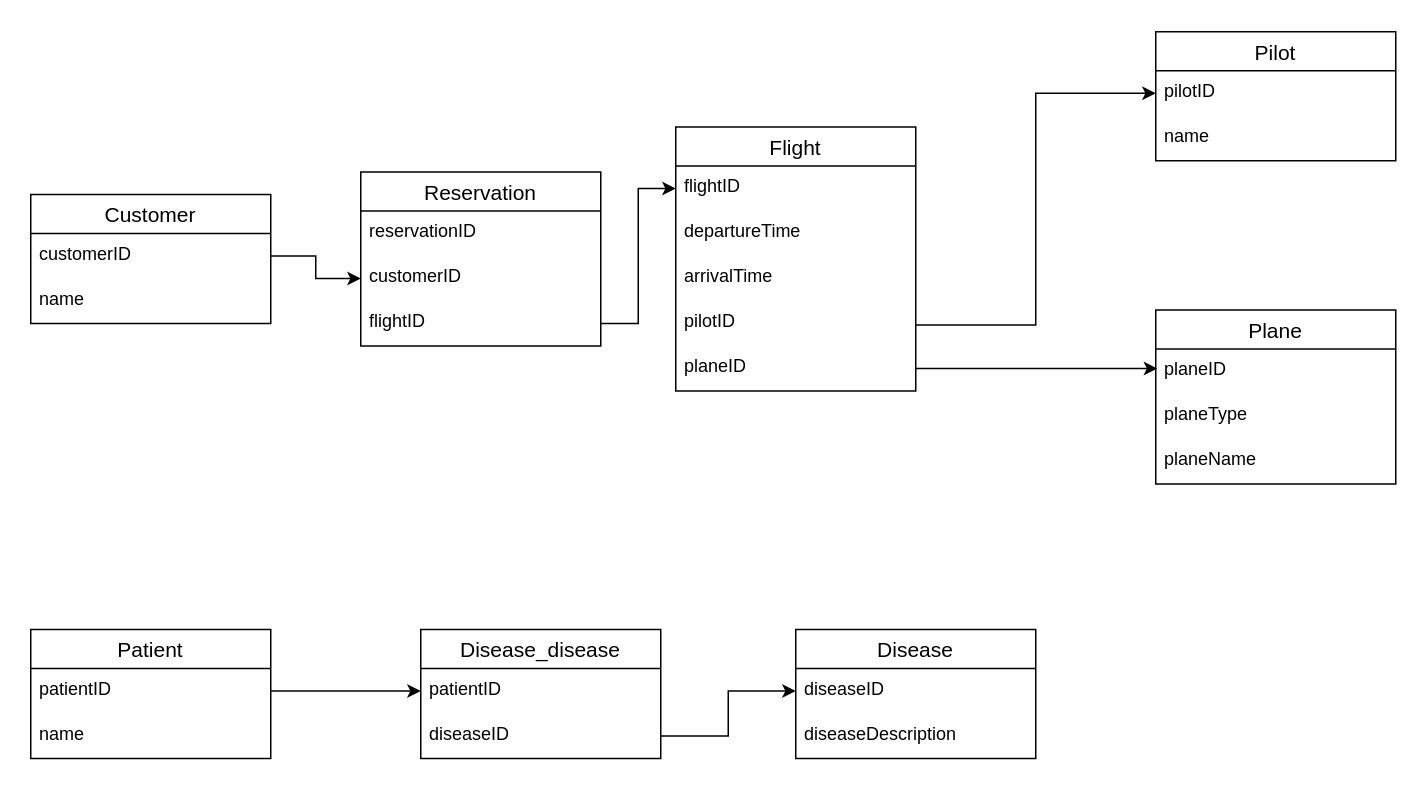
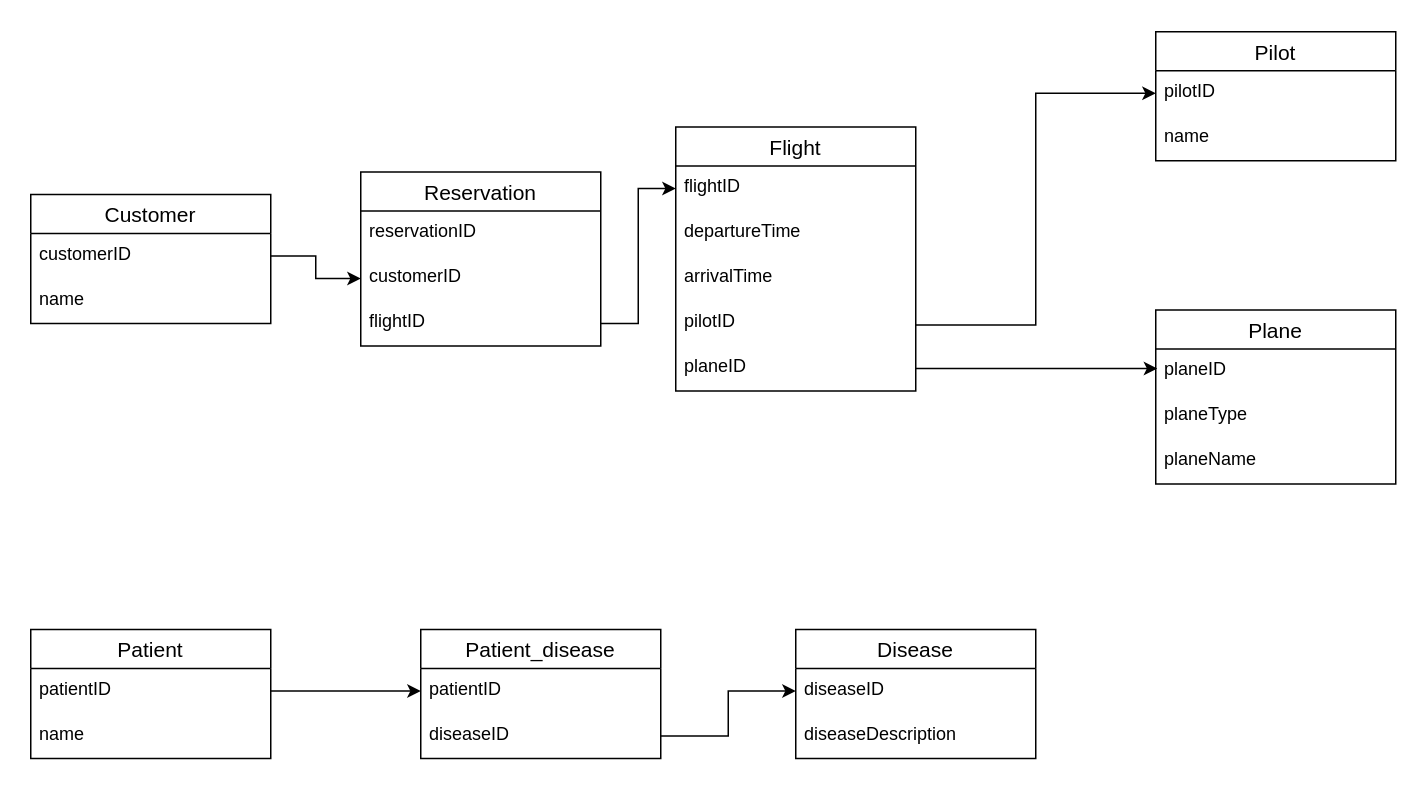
(540, 650) -> (540, 650)
